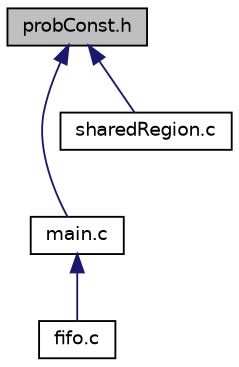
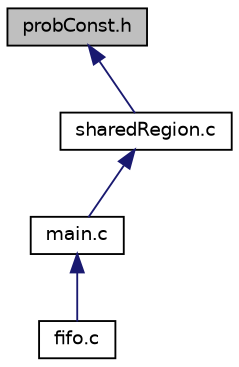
(43, 140) -> (106, 191)
